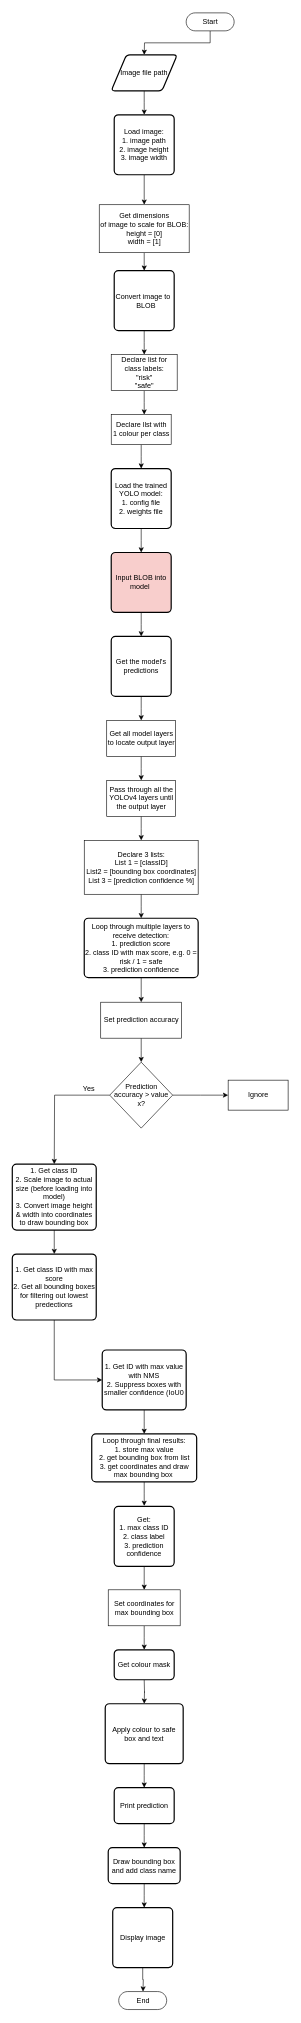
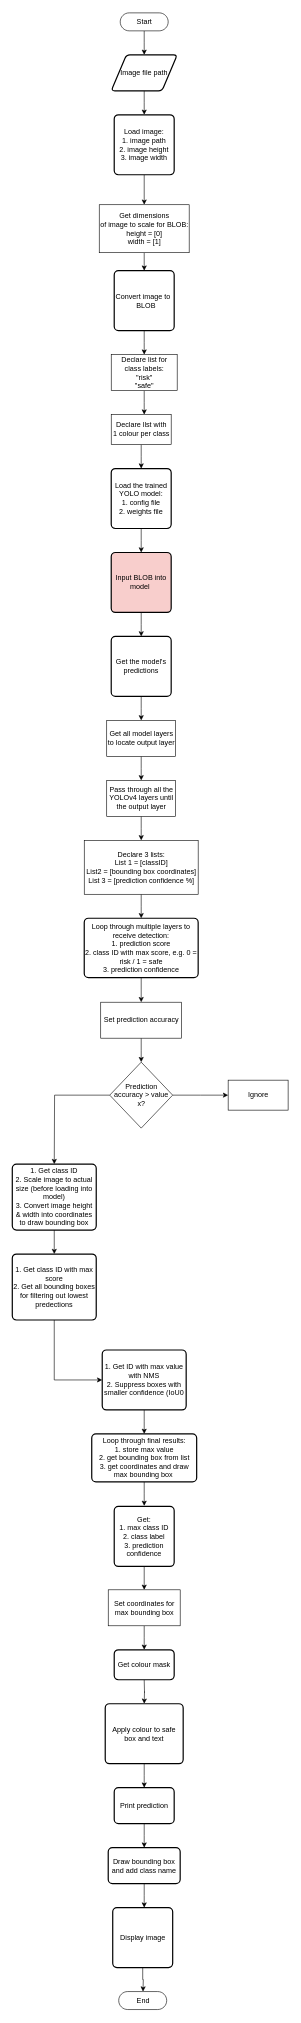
(210, 21) -> (144, 21)
(89, 1089) -> none
